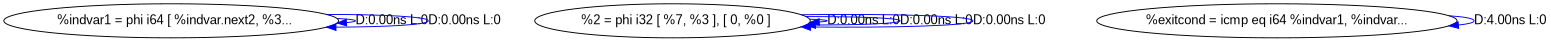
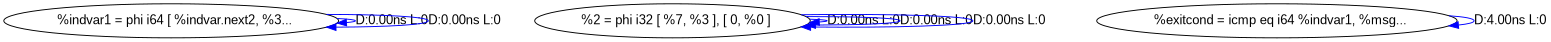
(1277, 21) -> (1277, 21)
